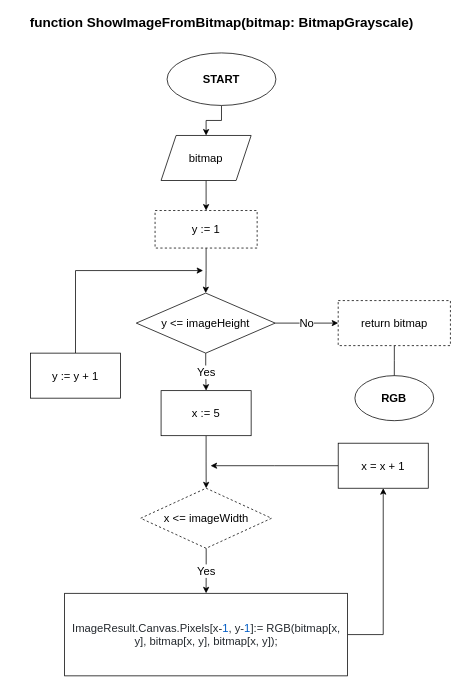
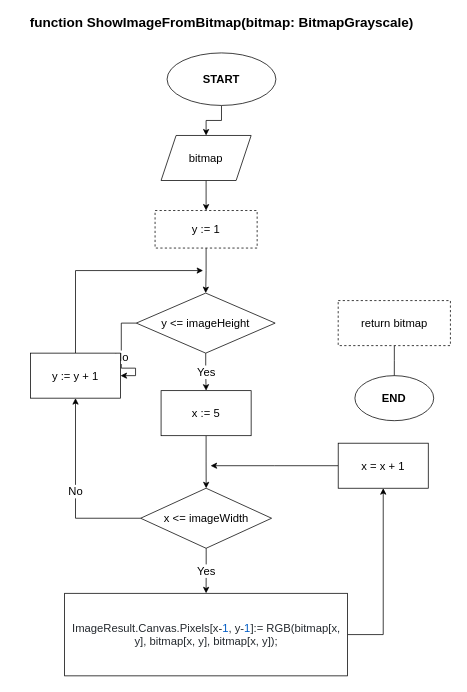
(306, 323) -> (121, 345)
(394, 398) -> (394, 398)
none -> (75, 493)
(206, 518) -> (206, 518)
